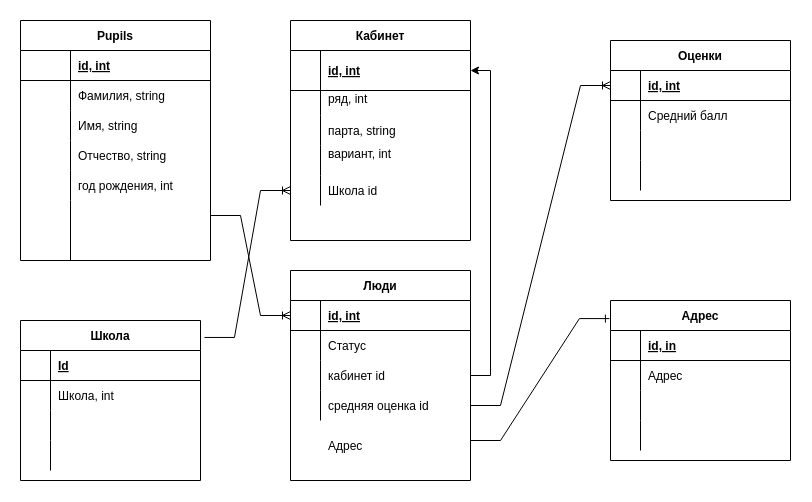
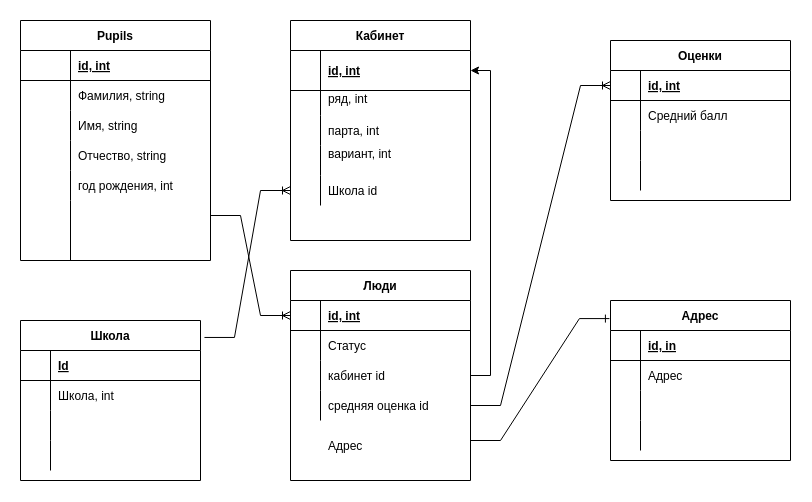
(367, 131) -> (357, 131)
